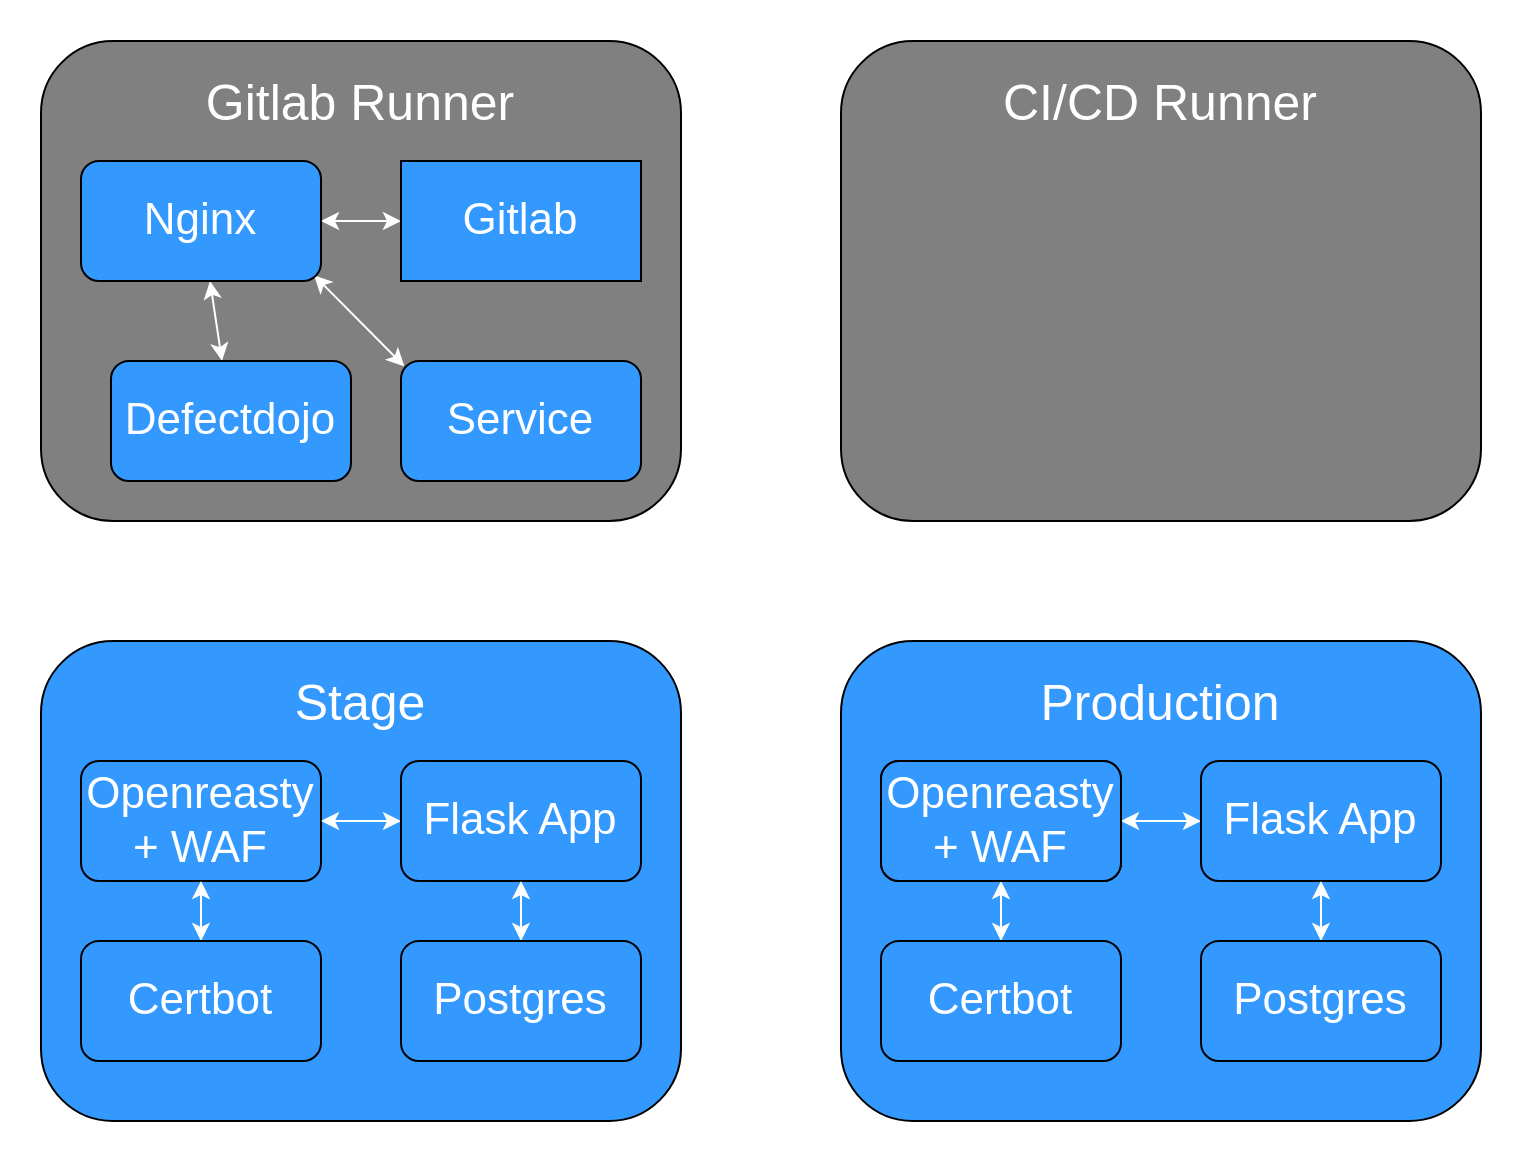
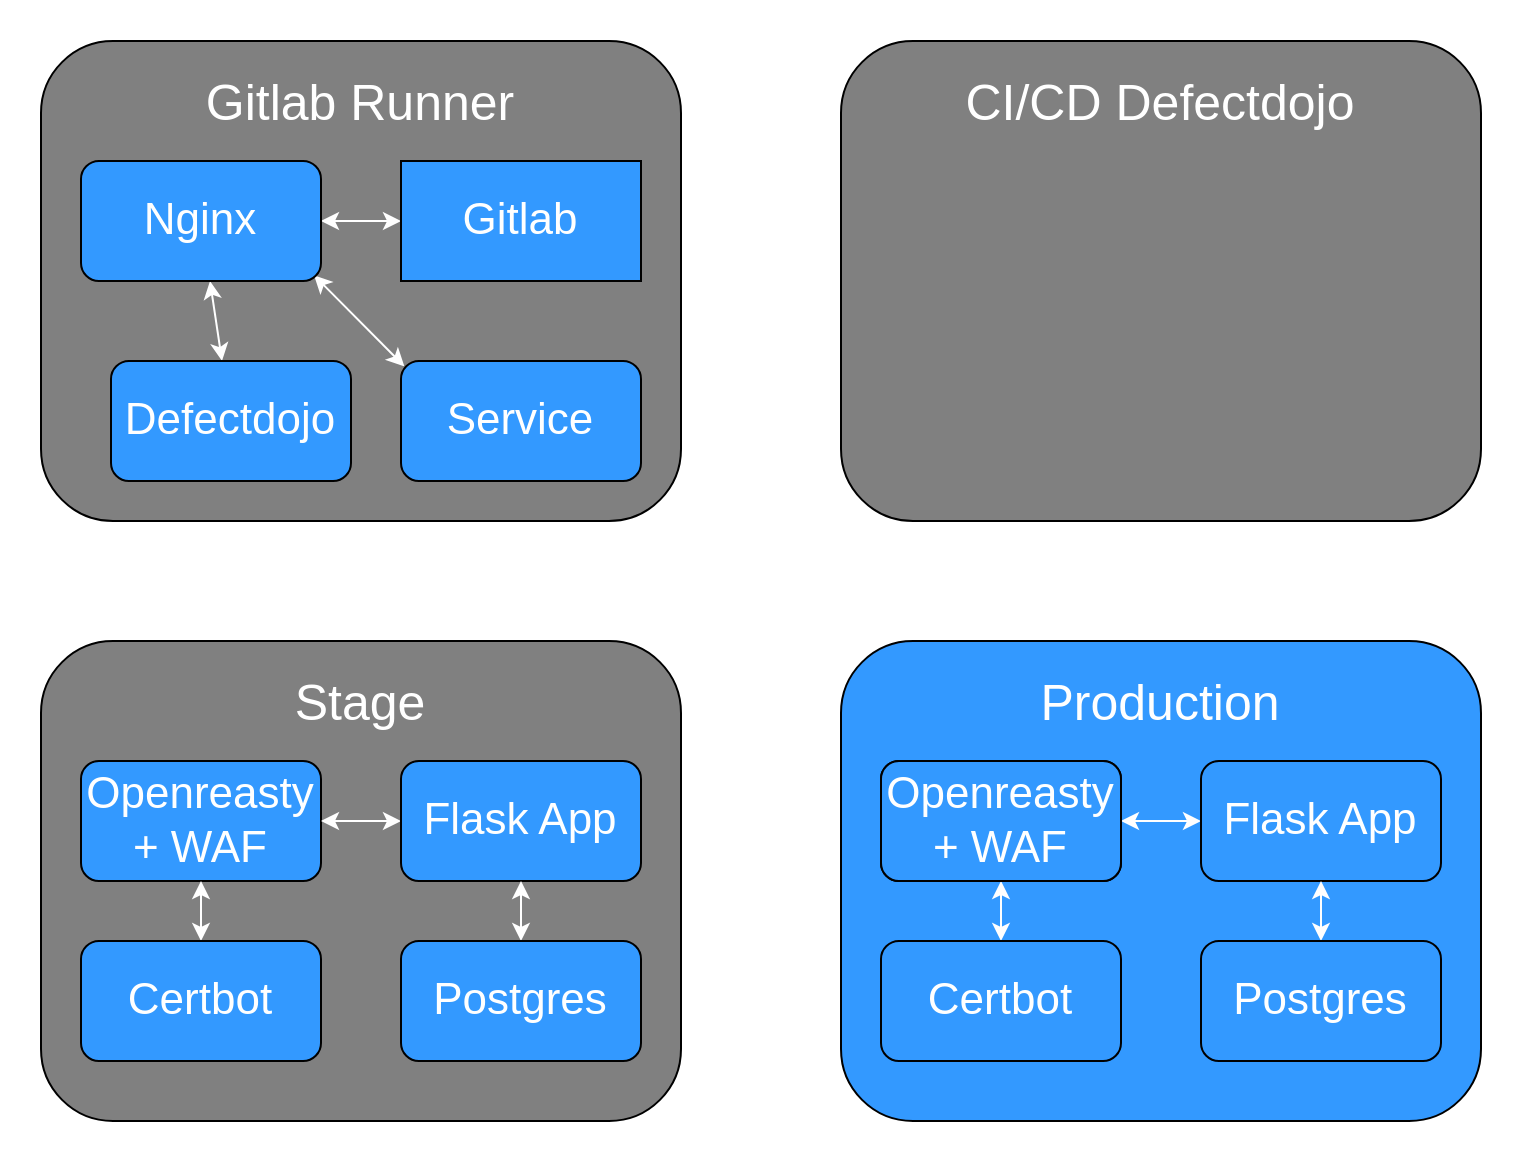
(1161, 281) -> (1161, 281)
(361, 881) -> (361, 881)
